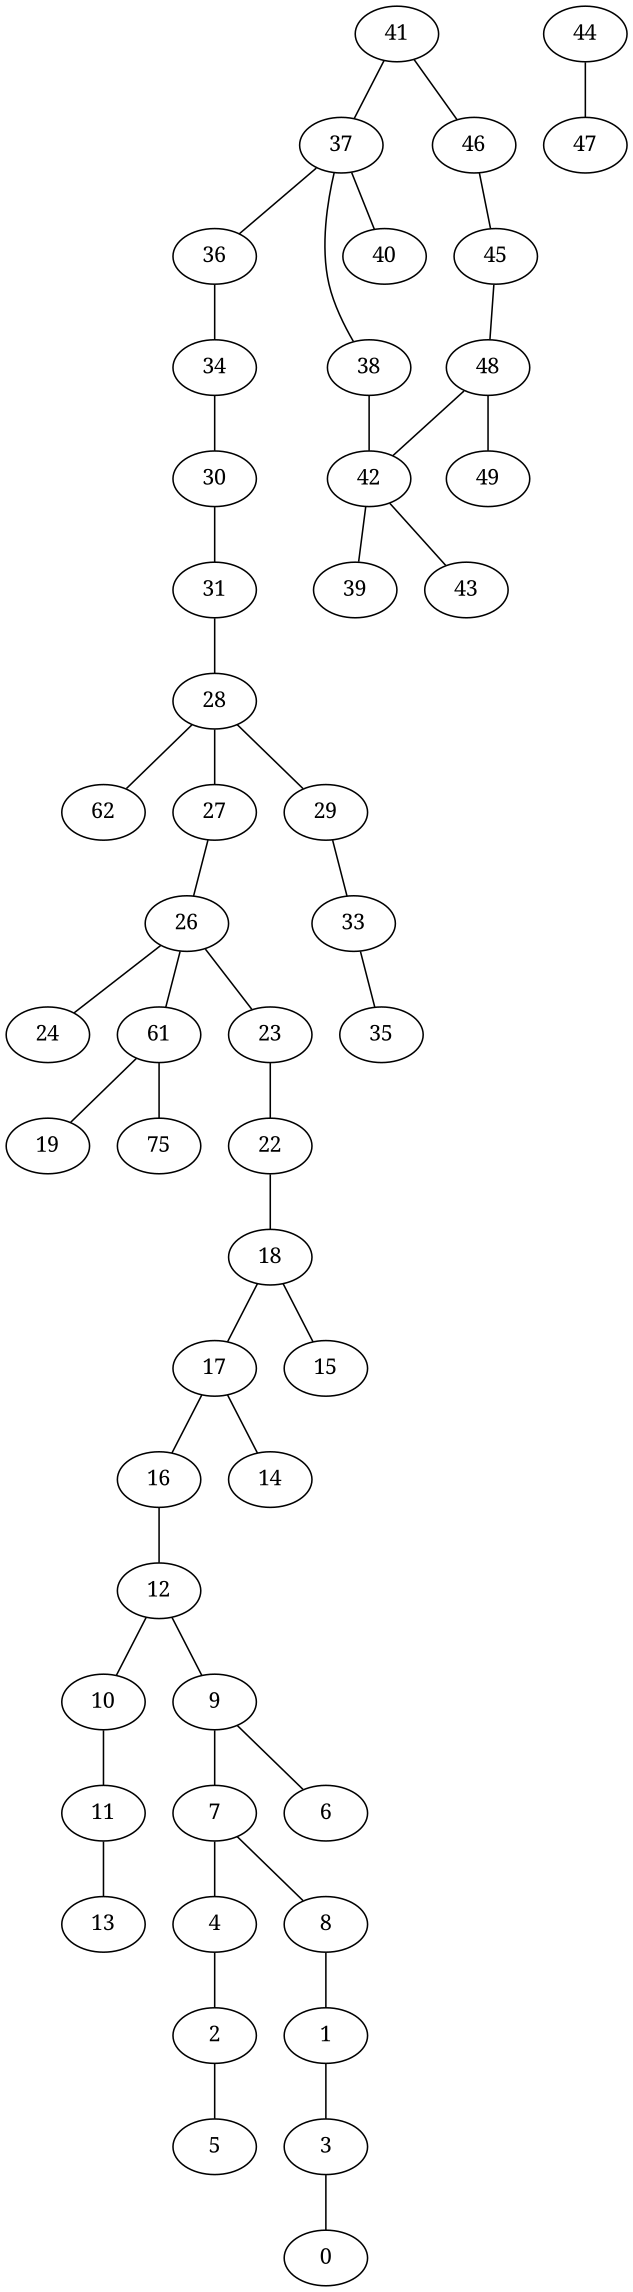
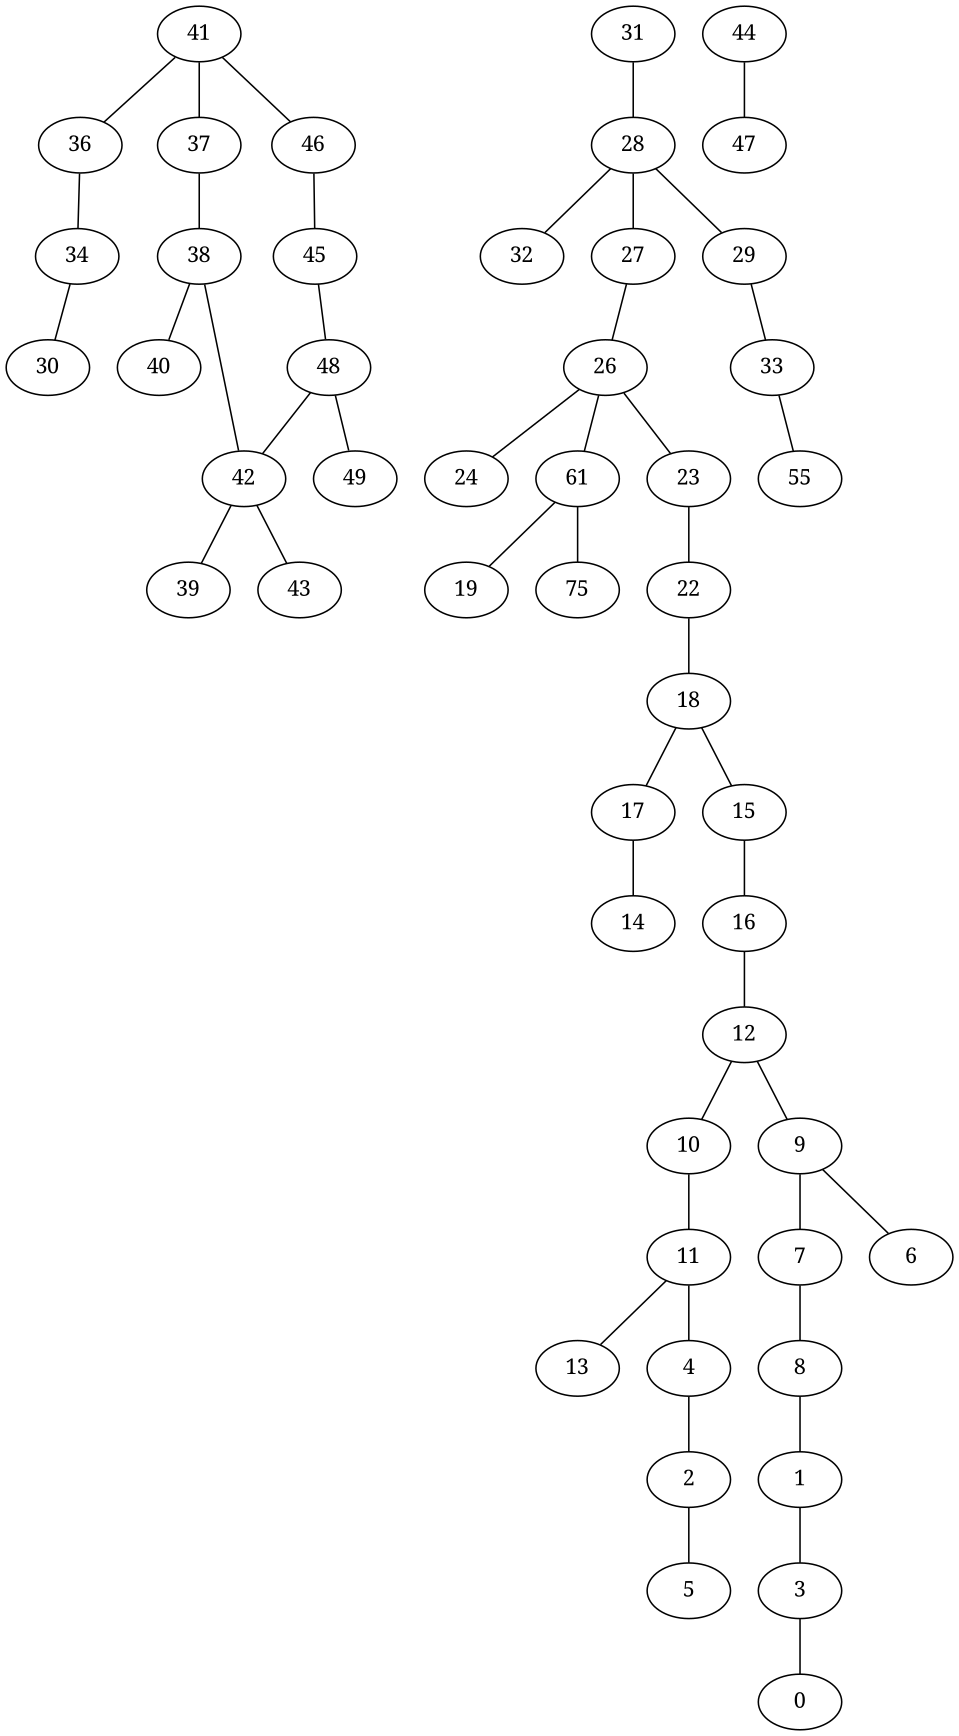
(278, 201) -> (140, 90)
(363, 201) -> (179, 312)
(215, 535) -> none
(103, 812) -> (522, 256)
(381, 1035) -> (800, 479)
(187, 1424) -> (744, 868)
(215, 1869) -> (689, 1313)
